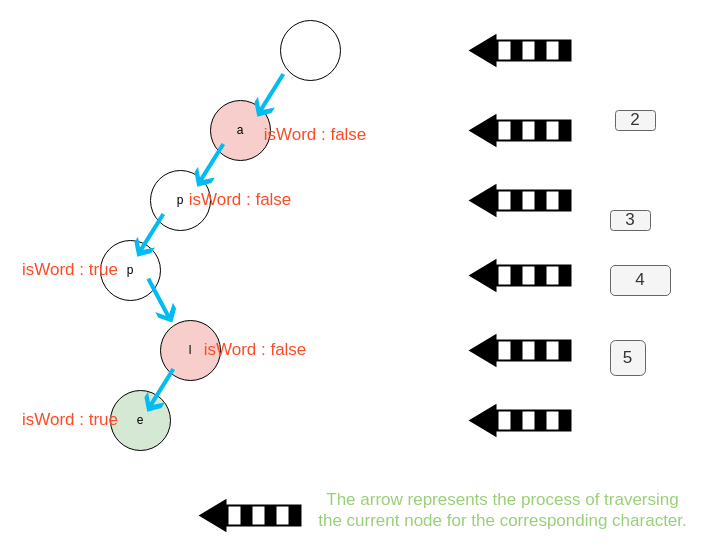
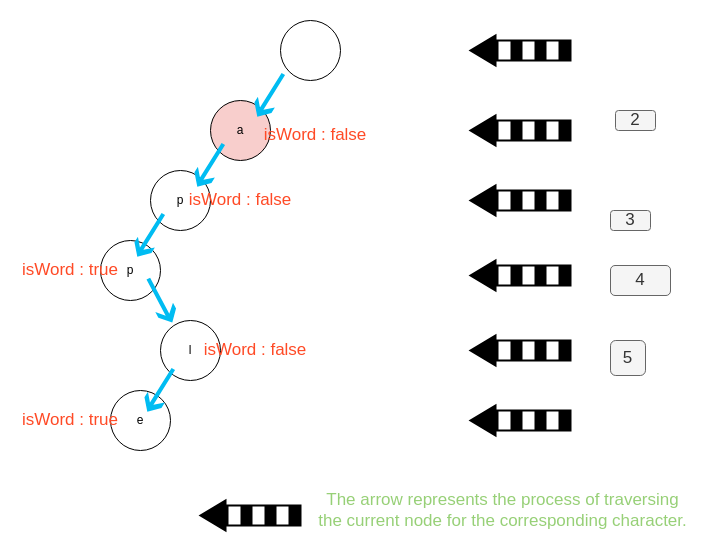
(191, 351) -> (191, 351)
(141, 421) -> (141, 421)
